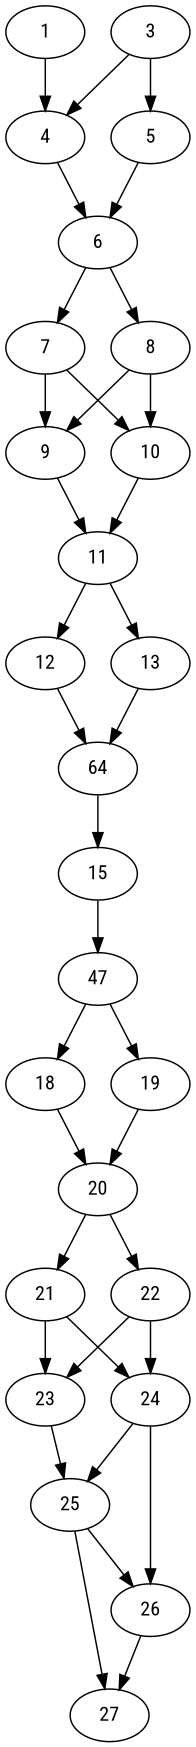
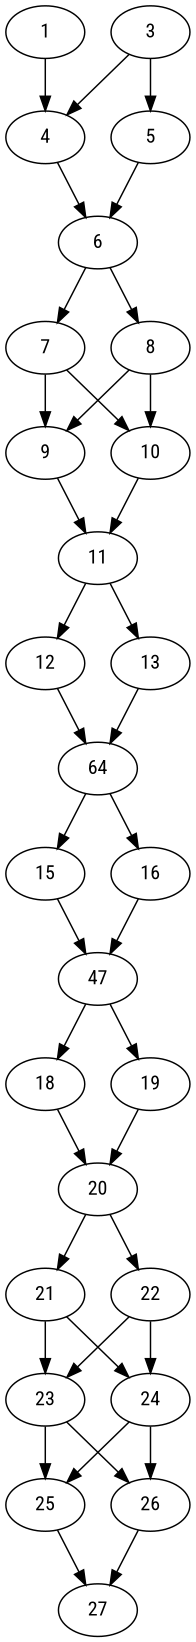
none -> (150, 874)
(106, 1552) -> (91, 1446)
